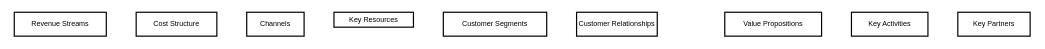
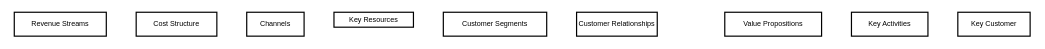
(996, 24) -> (996, 24)
